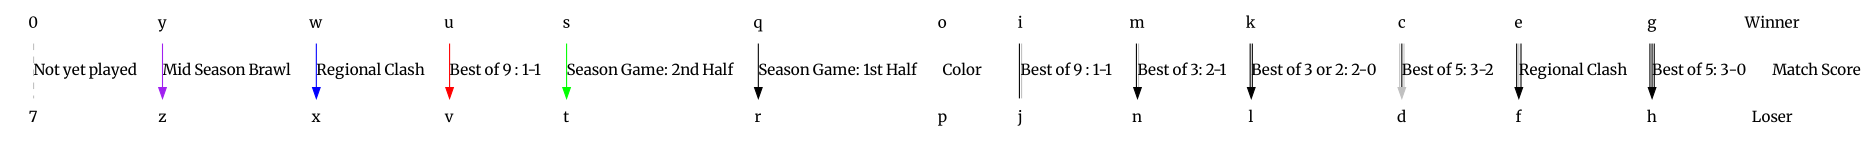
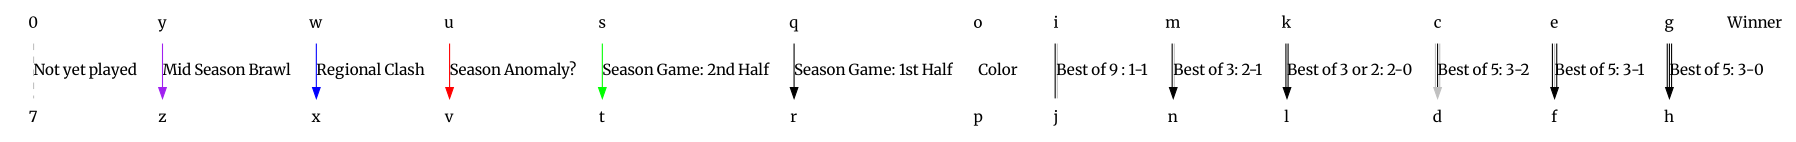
(496, 71) -> (514, 71)
(1573, 71) -> (1600, 71)
(1772, 118) -> none
